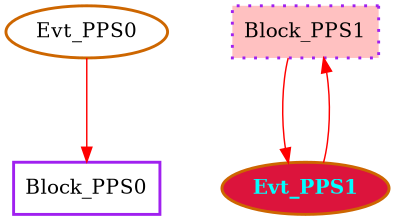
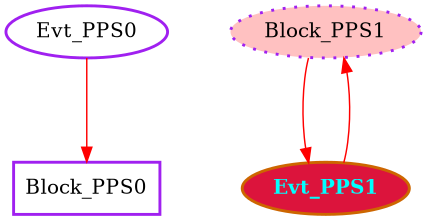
(87, 32) -> (87, 32)
(306, 32) -> (326, 32)
